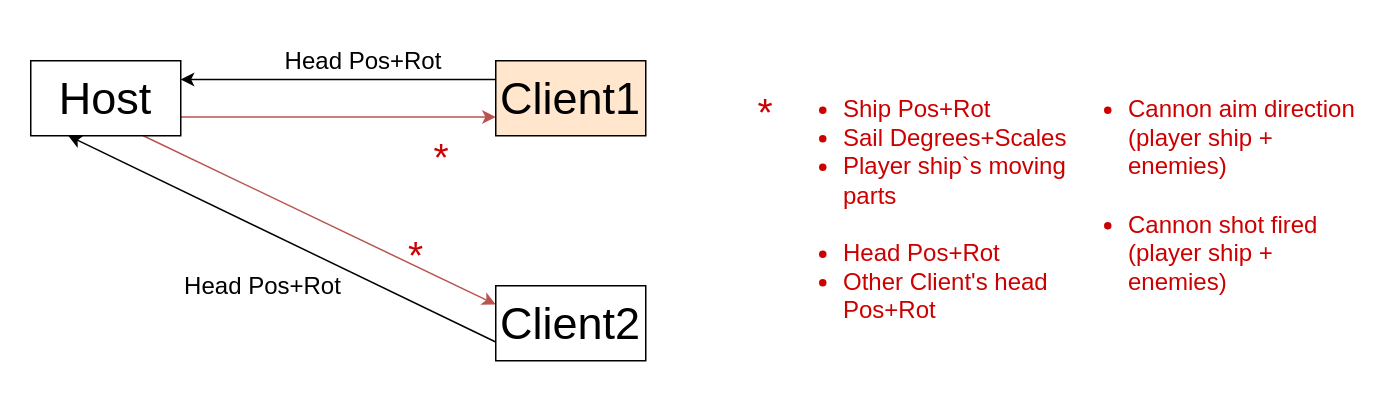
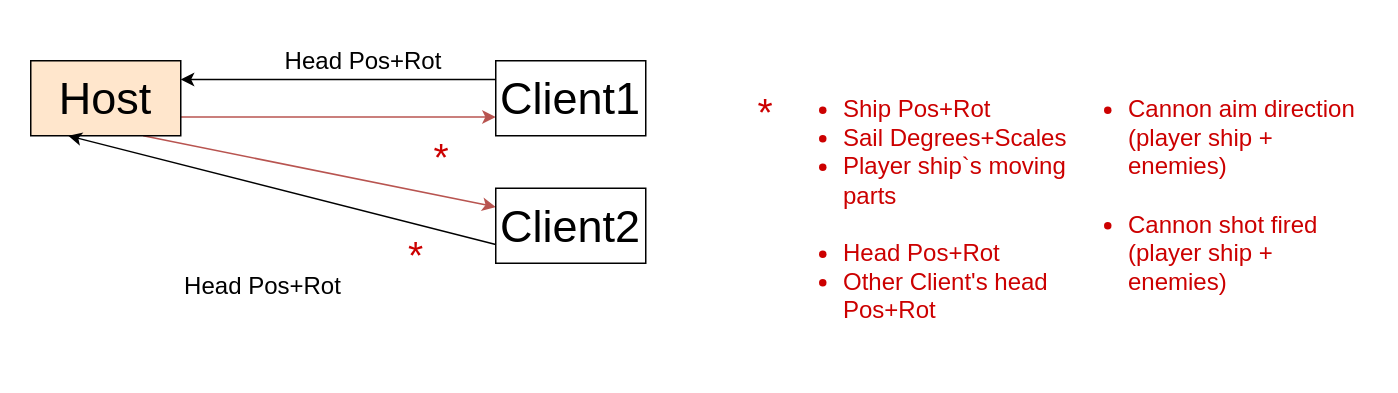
(106, 98) -> (106, 98)
(571, 98) -> (571, 98)
(571, 323) -> (571, 226)
